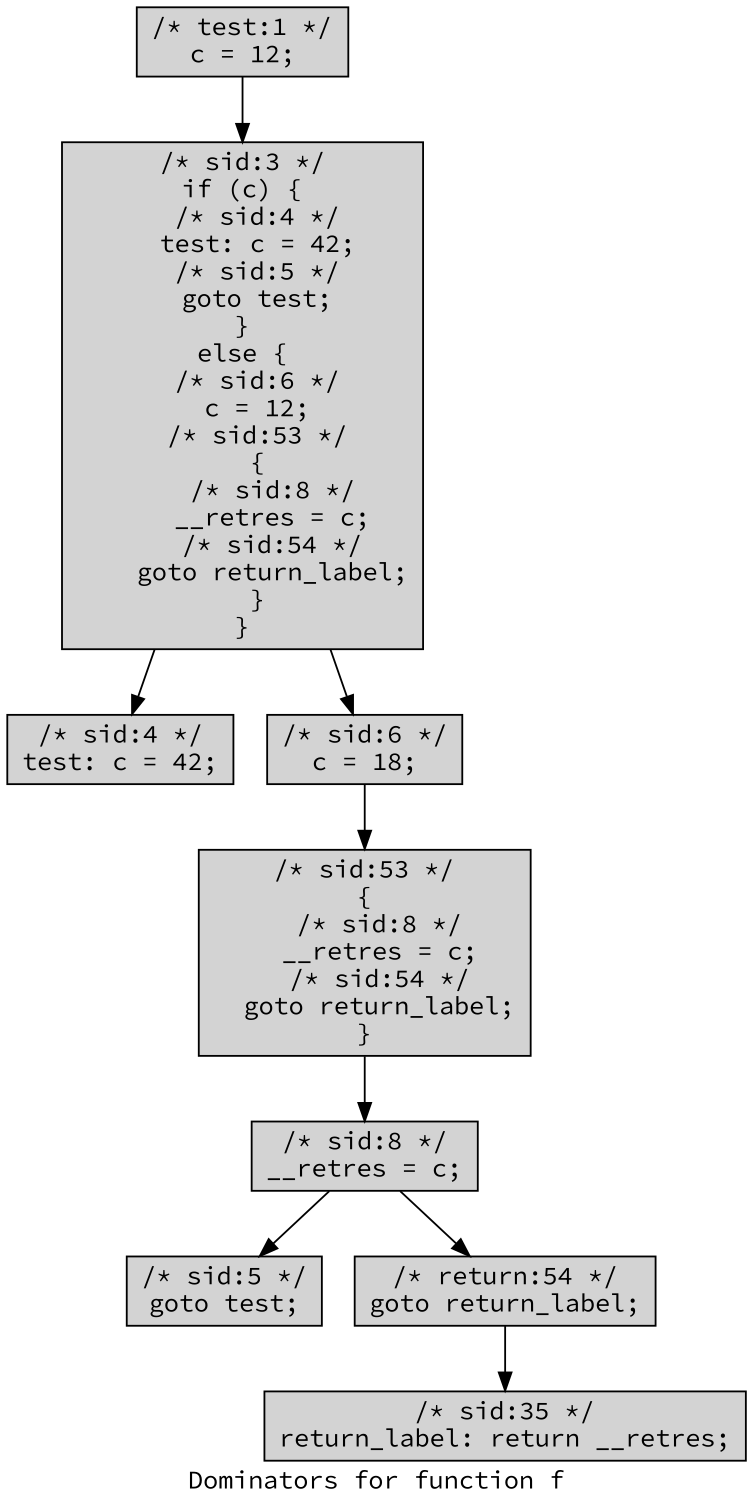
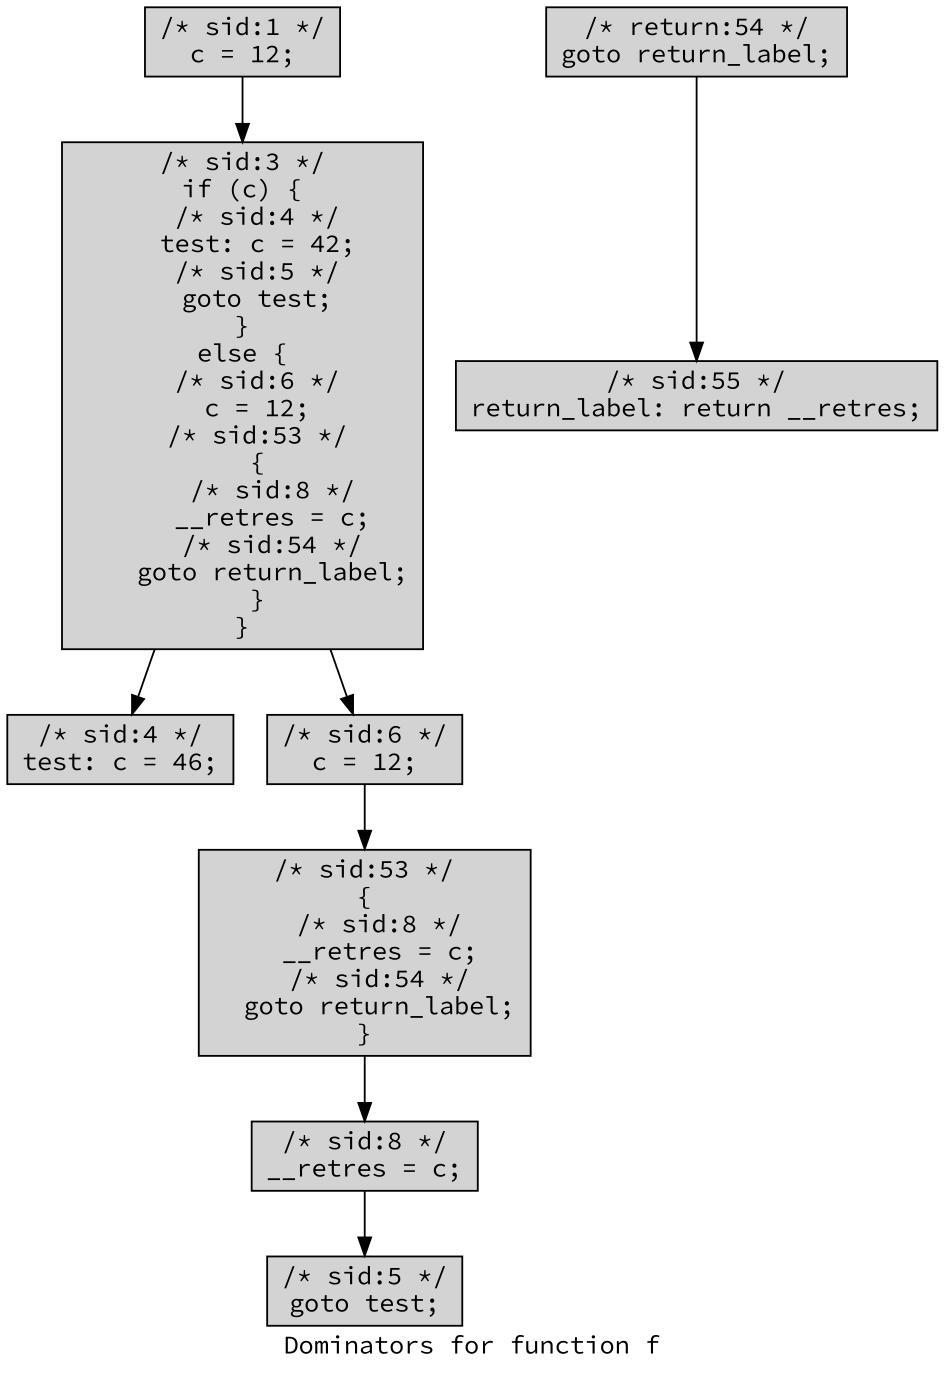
(243, 42) -> (243, 42)
(120, 750) -> (120, 750)
(365, 750) -> (365, 750)
(428, 1217) -> none
(505, 1426) -> (697, 396)
